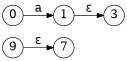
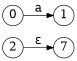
(114, 15) -> none
(13, 48) -> (13, 48)
